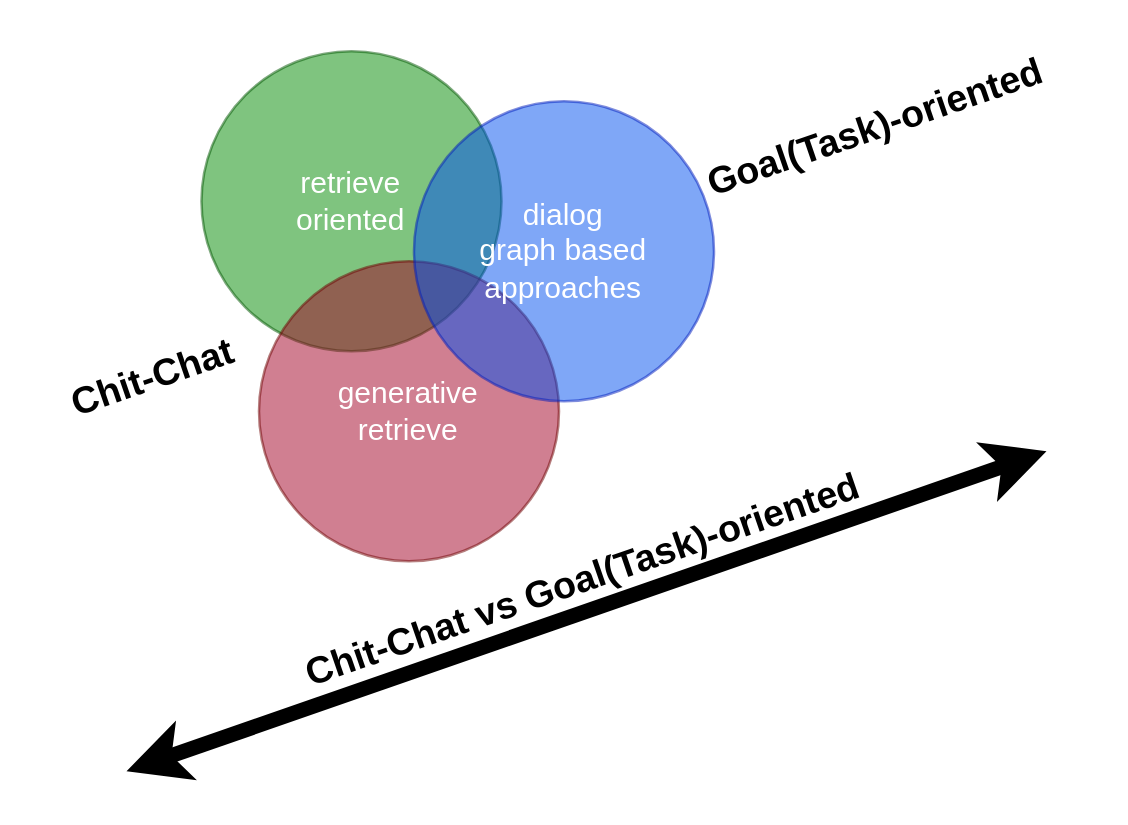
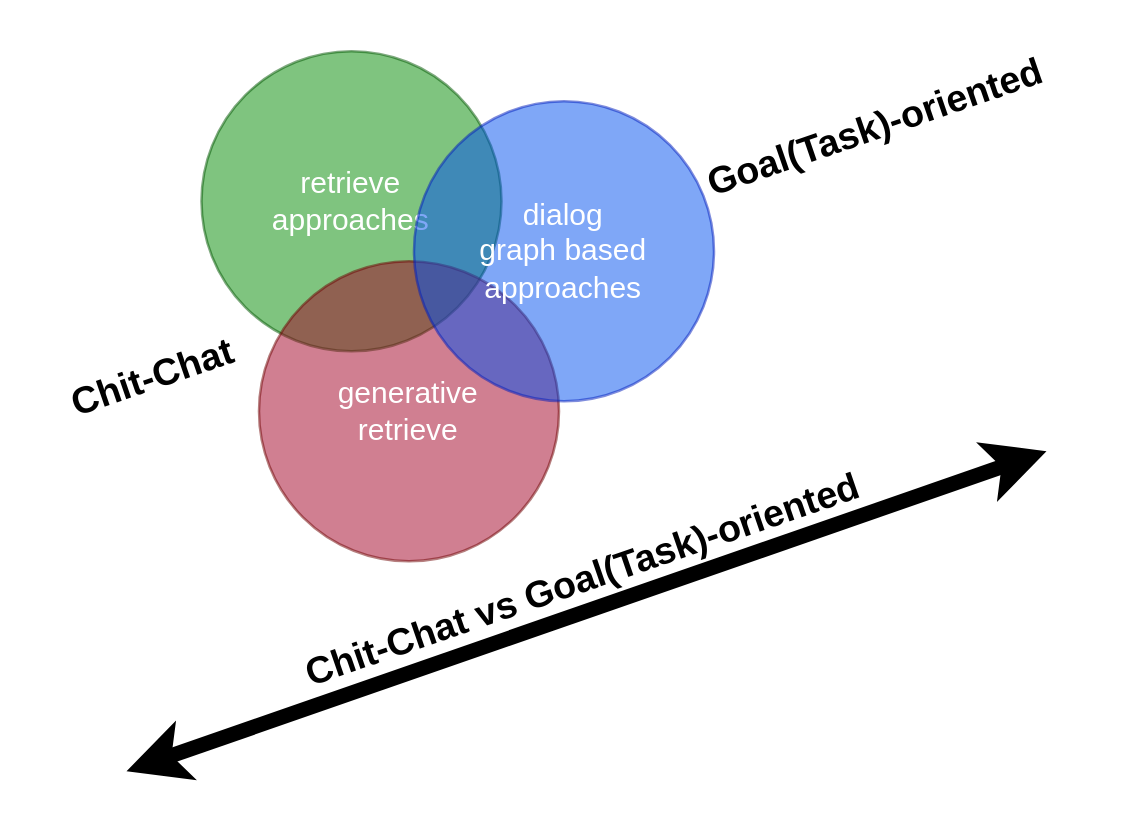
(351, 201) -> (351, 201)
